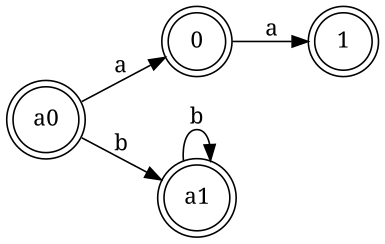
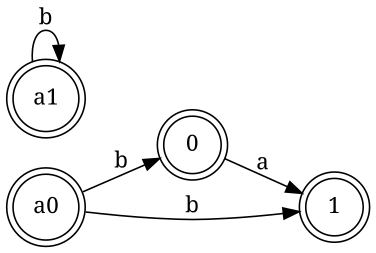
(121, 66) -> (121, 162)
(114, 155) -> (184, 219)
